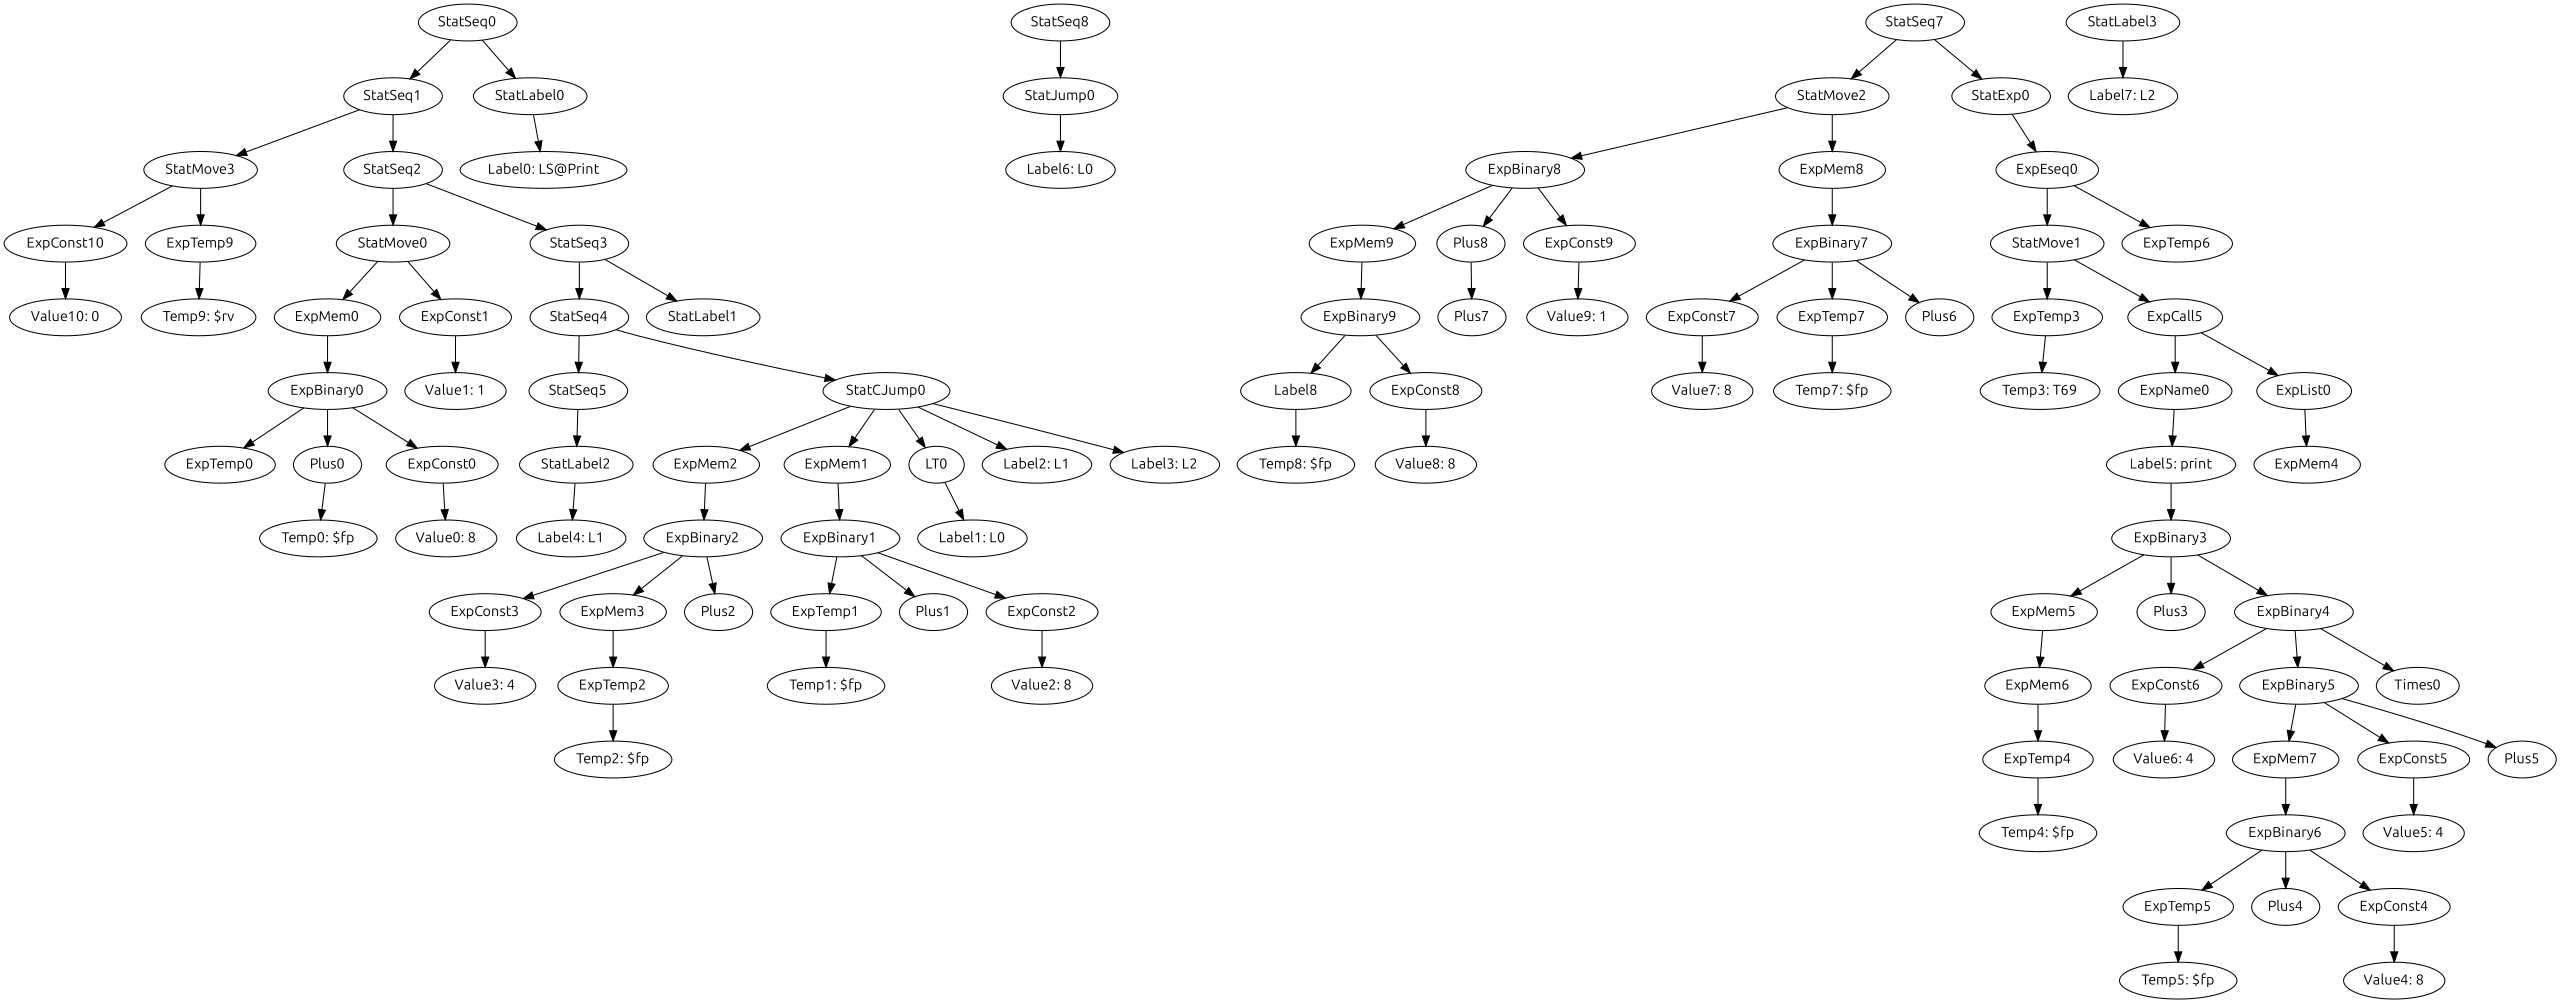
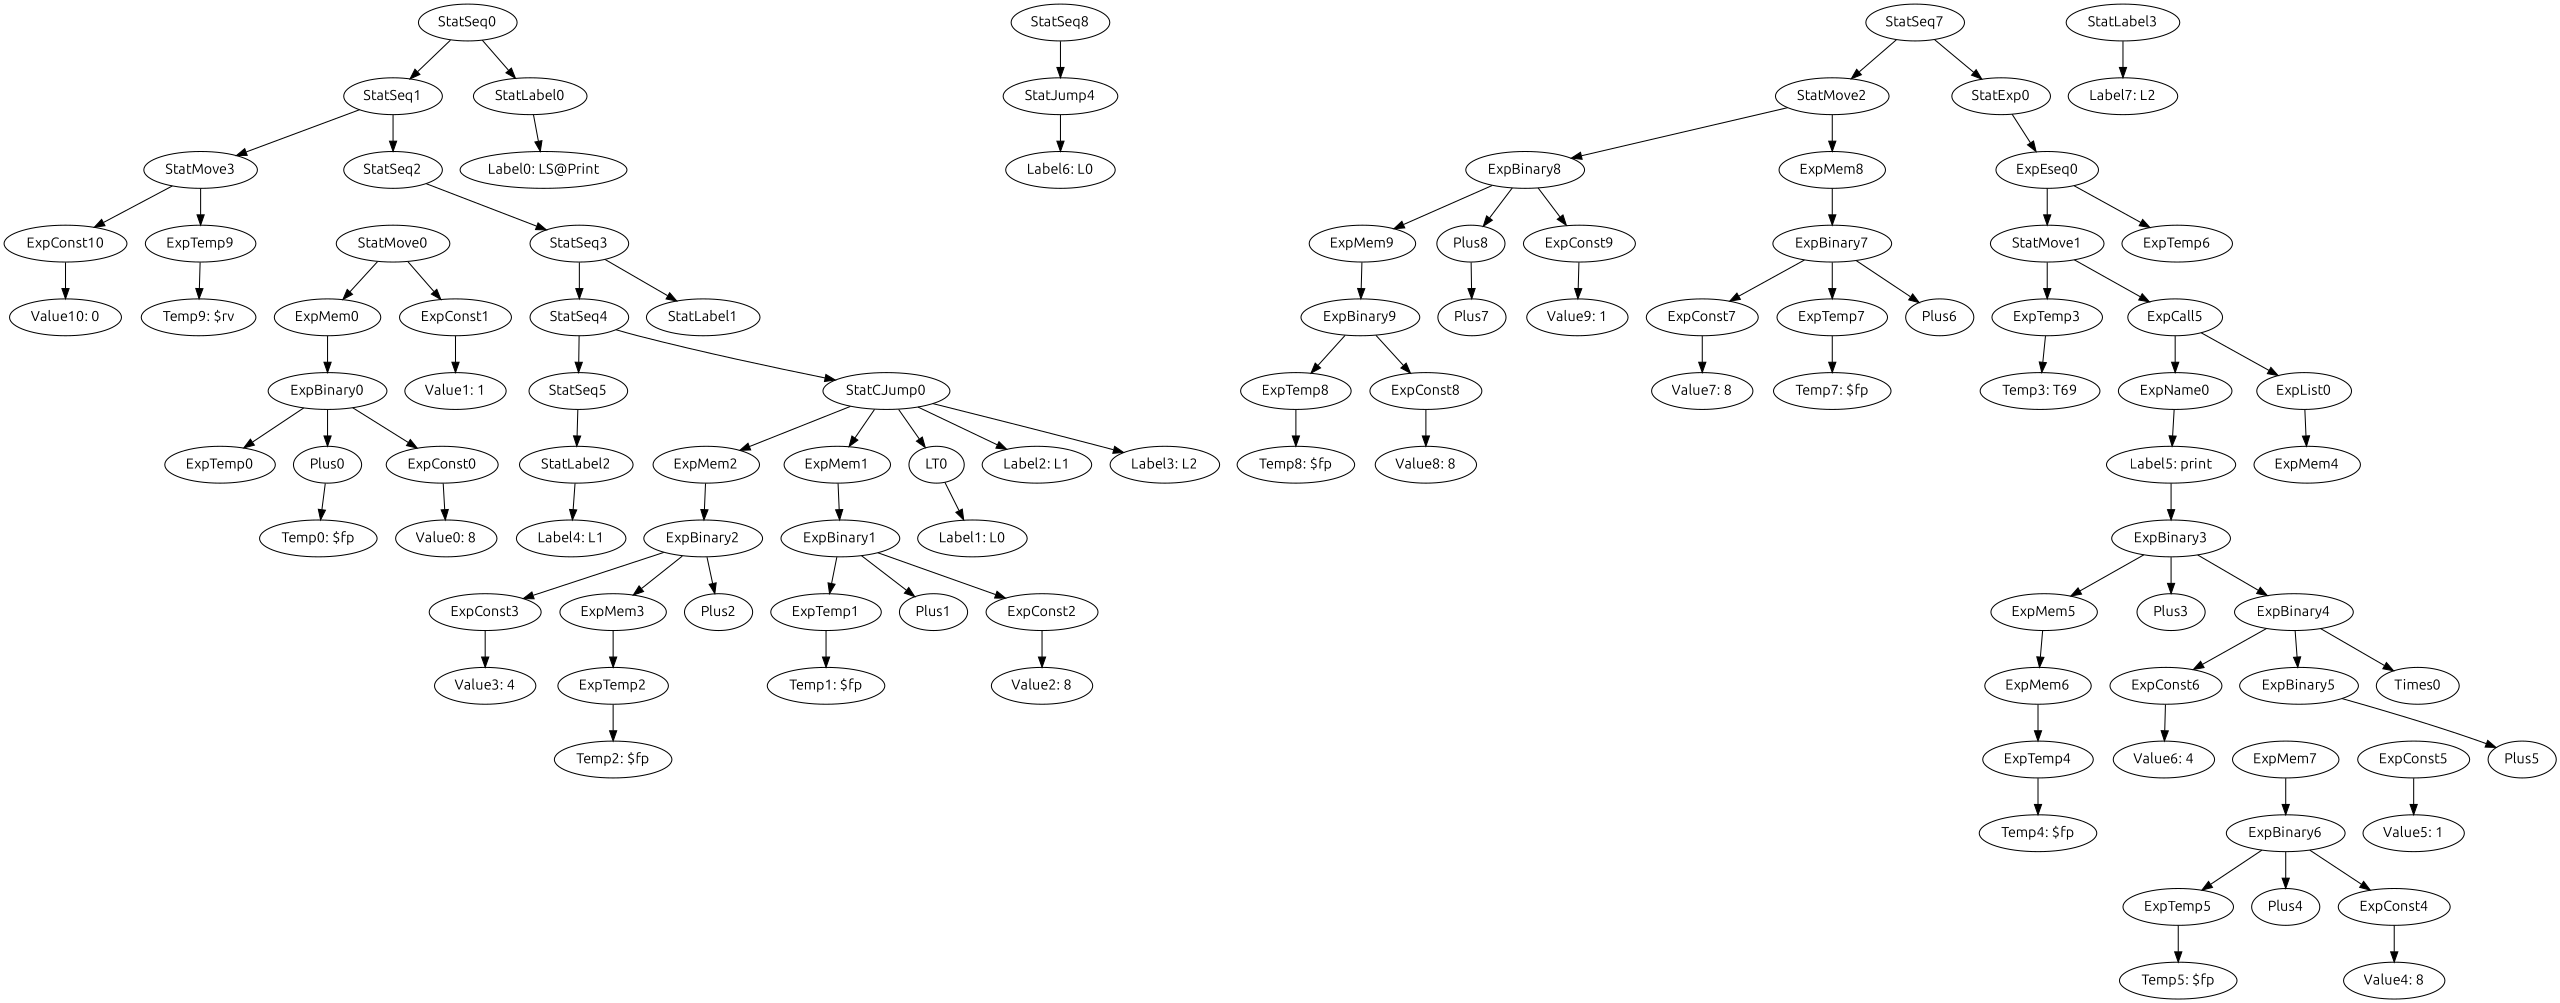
(1060, 96) -> (1060, 96)
(393, 202) -> none
(1296, 391) -> (1296, 391)
(2293, 718) -> none
(2352, 720) -> none
(2414, 833) -> (2414, 833)
